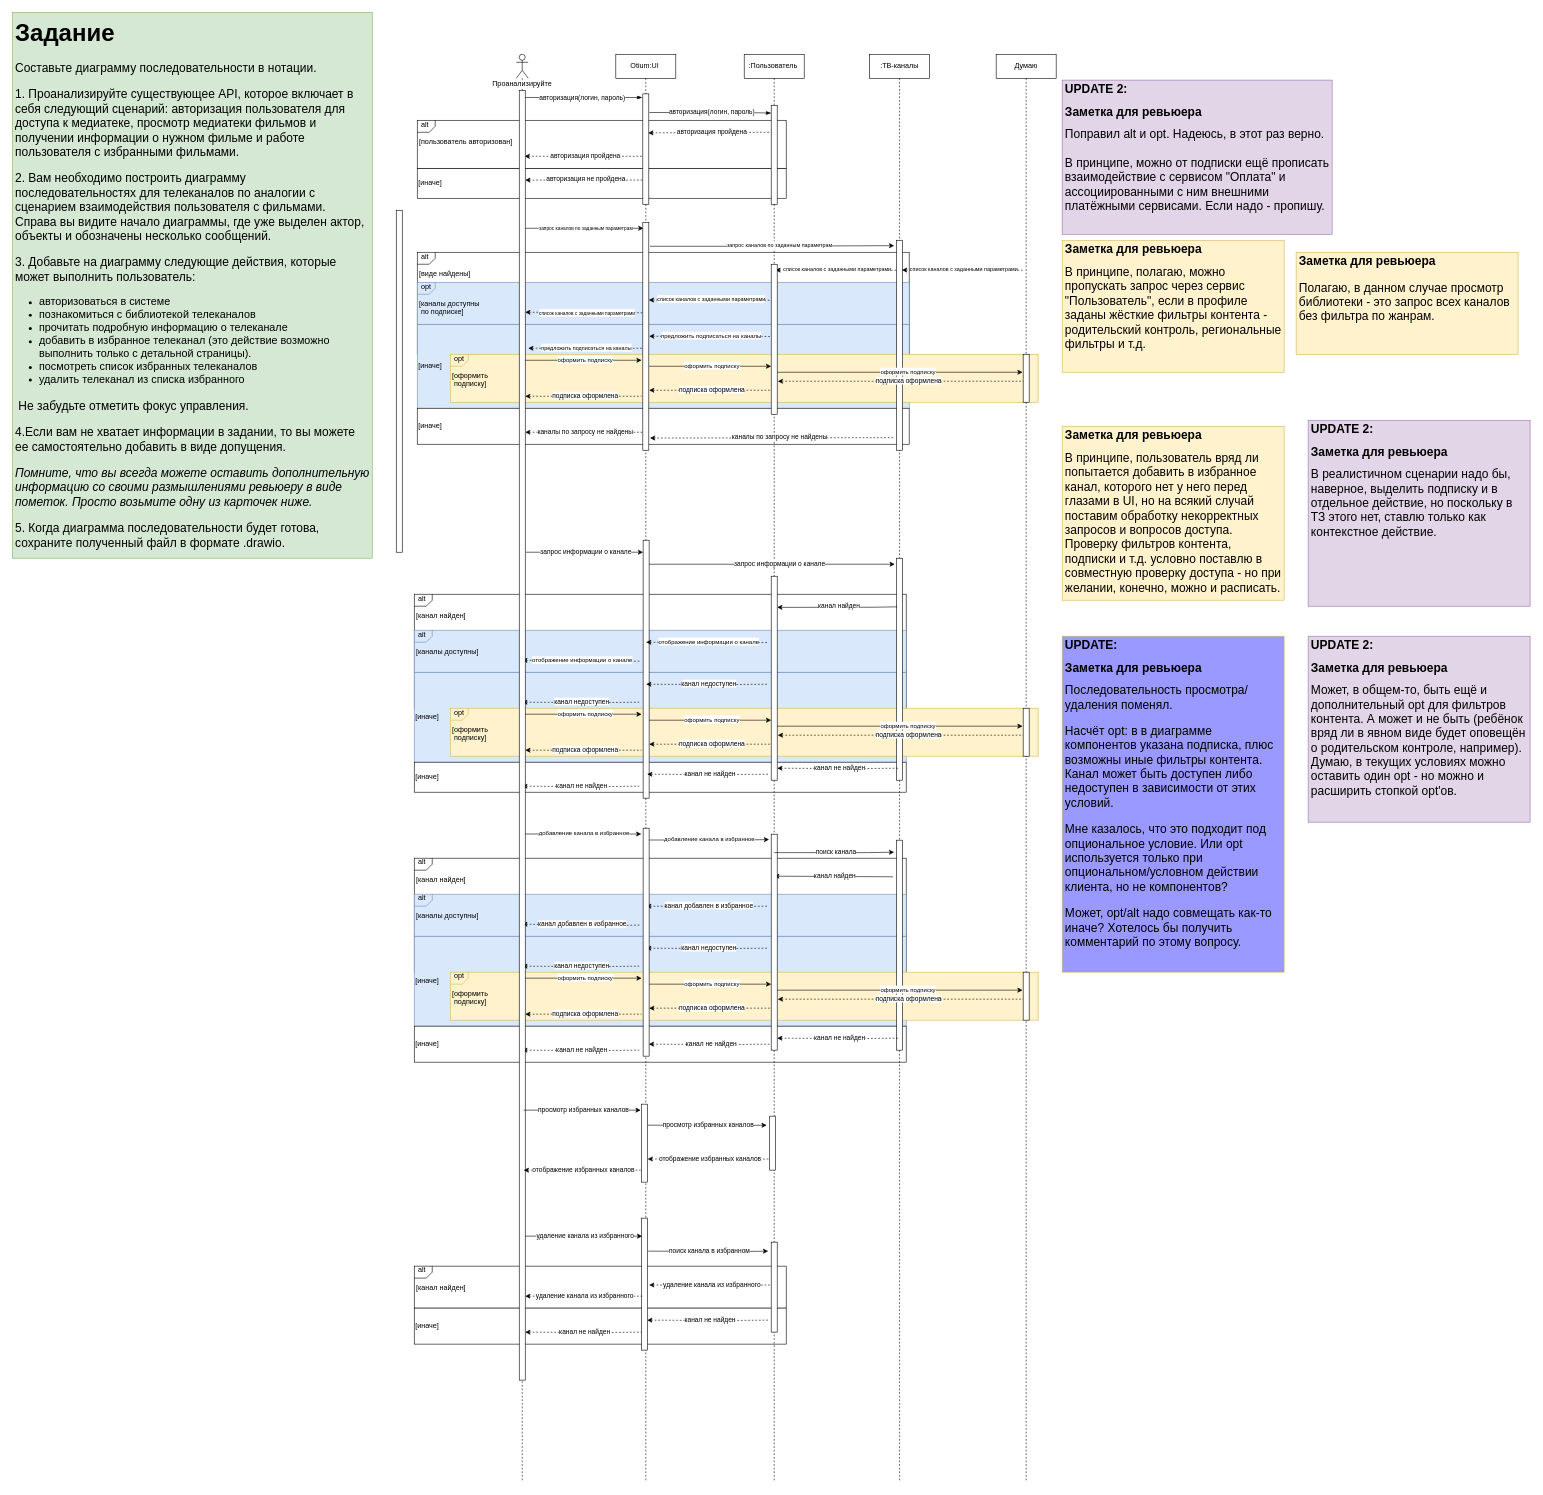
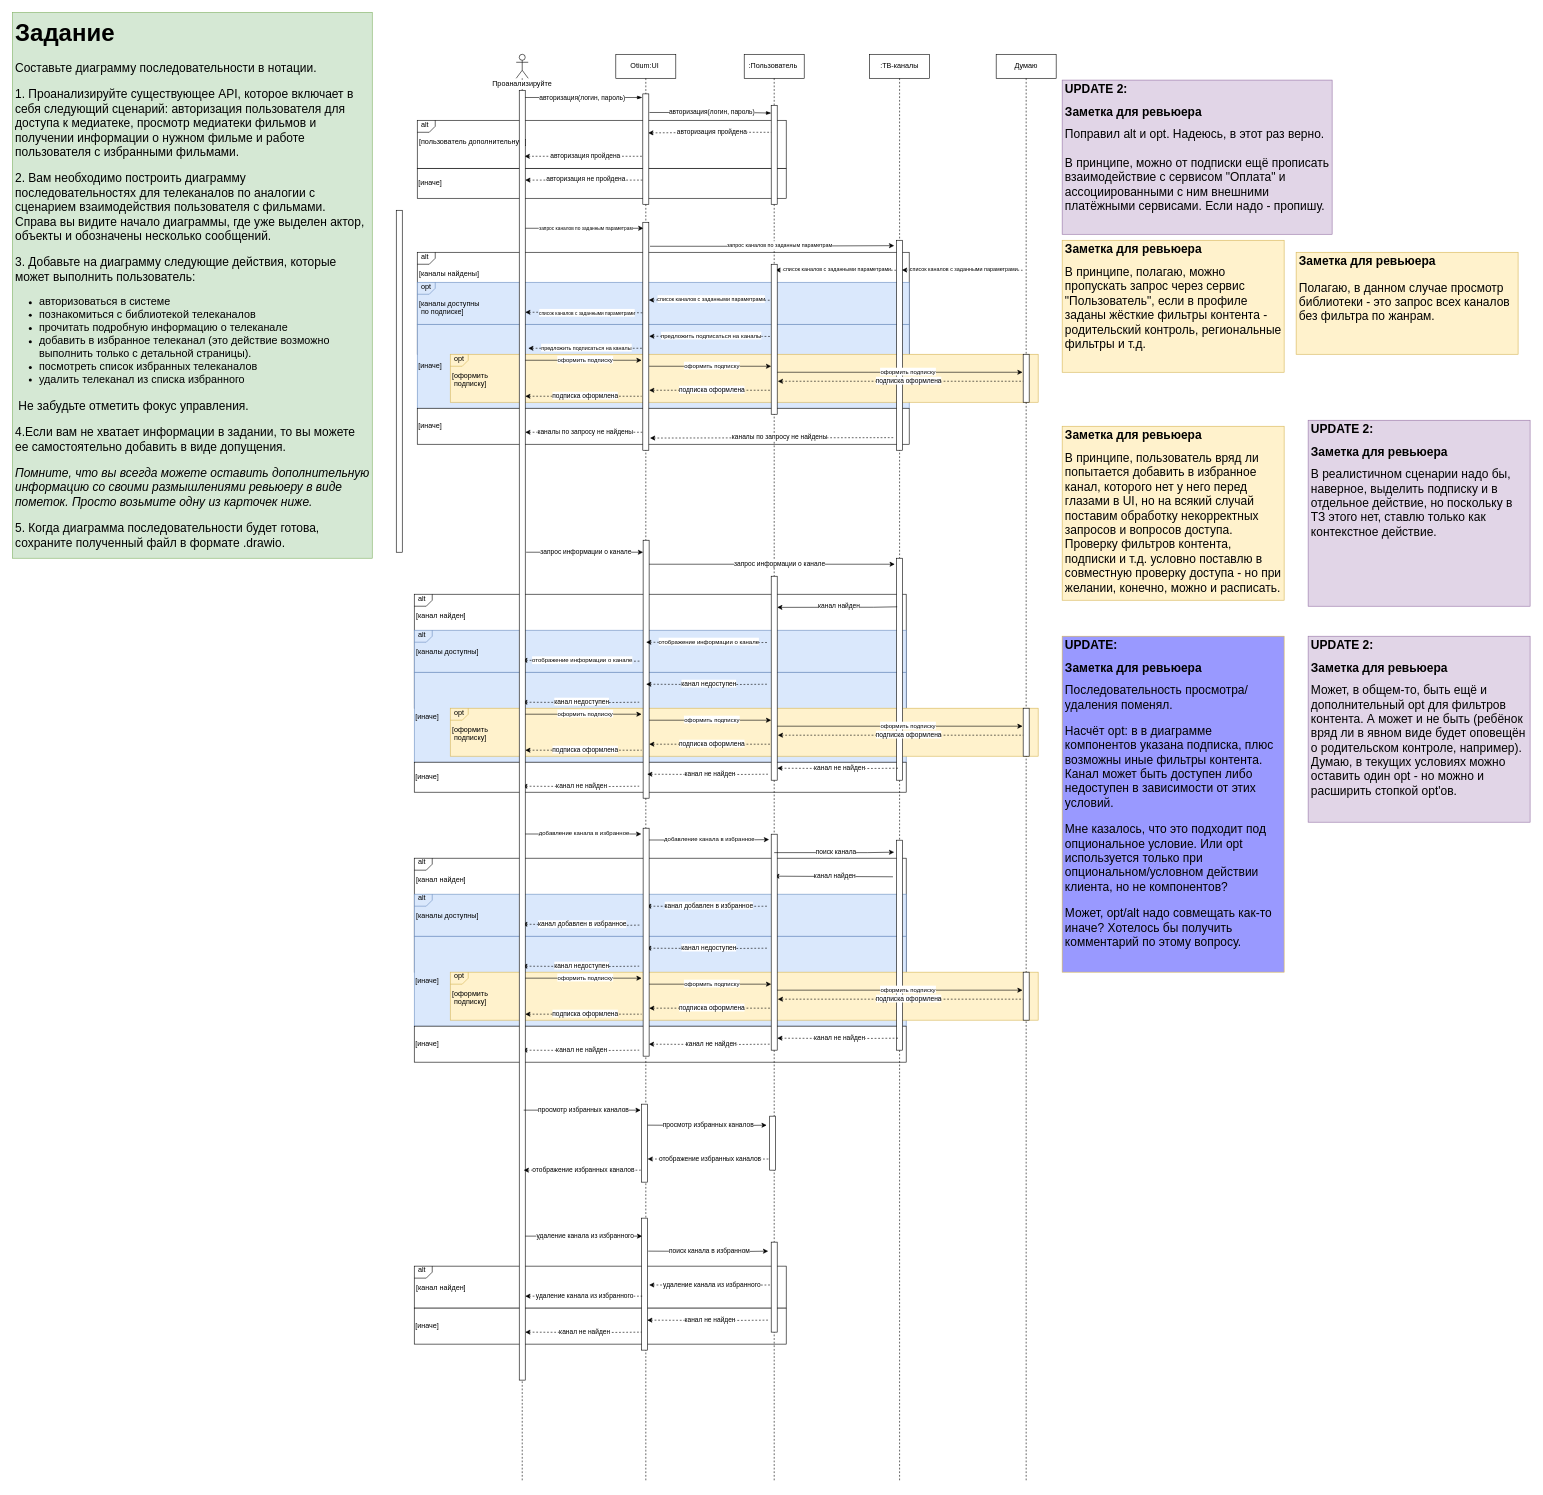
(469, 129) -> (475, 129)
(445, 261) -> (449, 261)
